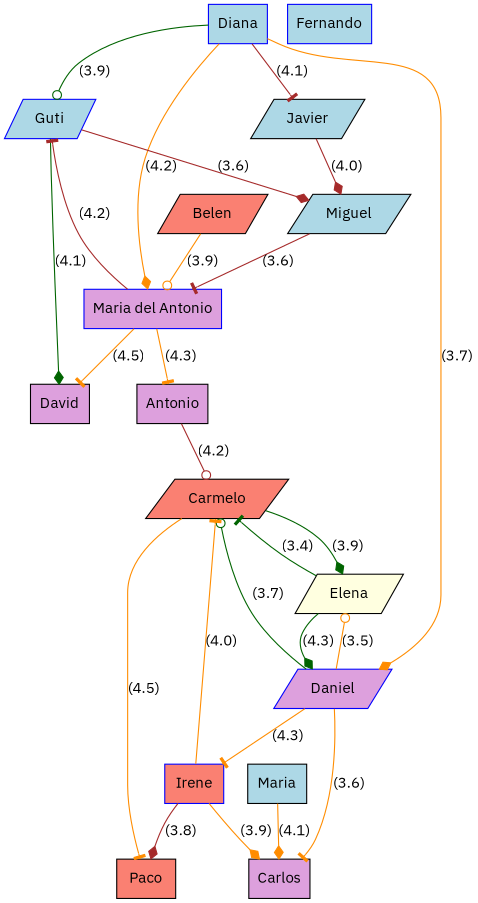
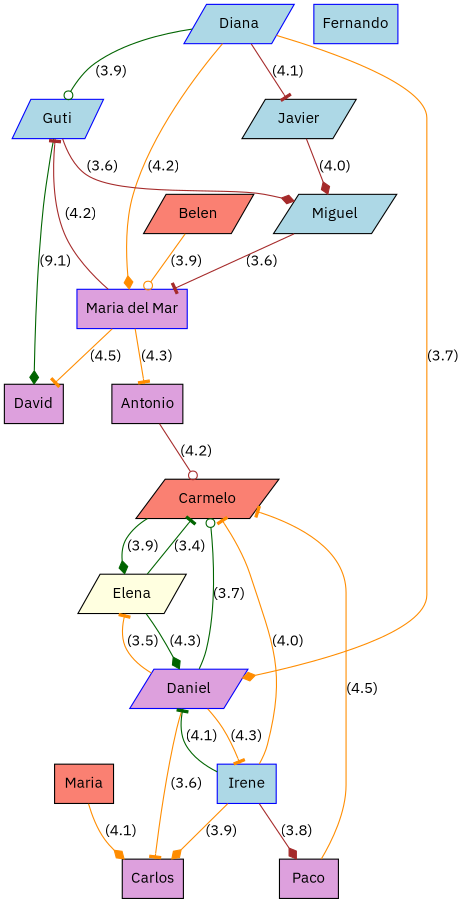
(238, 24) -> (239, 24)
(71, 261) -> (56, 261)
(153, 309) -> (132, 309)
(340, 646) -> (127, 651)
(128, 676) -> (346, 666)
none -> (189, 749)
(194, 784) -> (247, 784)
(277, 784) -> (84, 784)
(146, 879) -> (309, 879)
